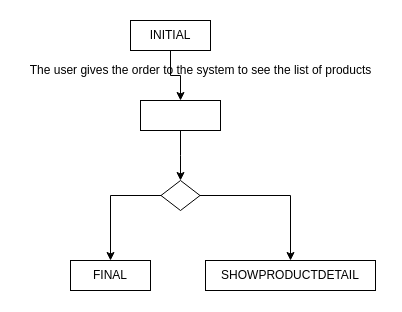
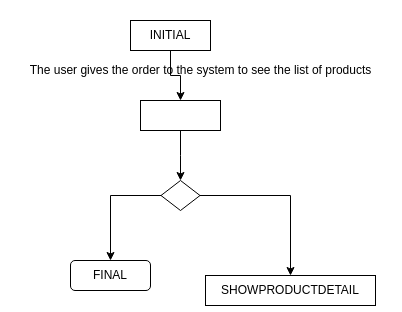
(111, 276) -> (111, 276)
(291, 276) -> (291, 291)
